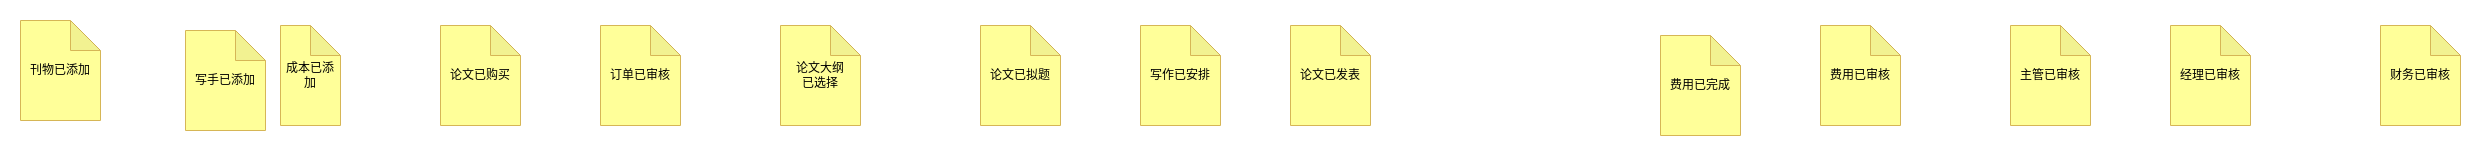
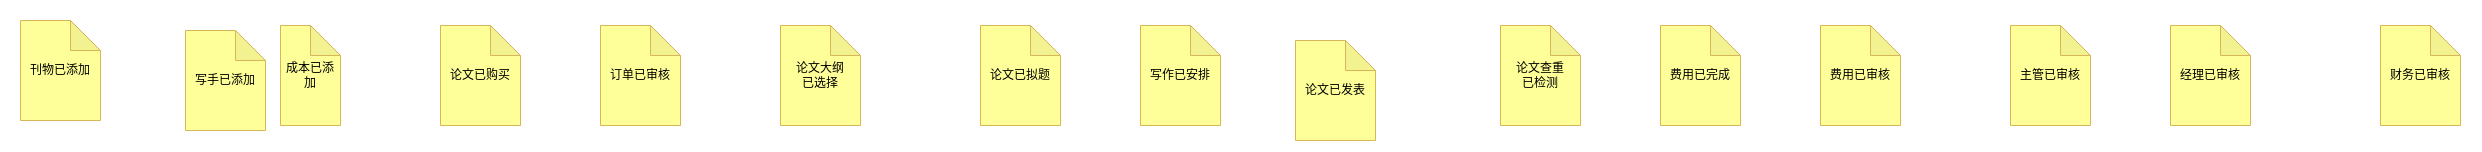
(1331, 76) -> (1336, 91)
none -> (1541, 76)
(1701, 86) -> (1701, 76)
